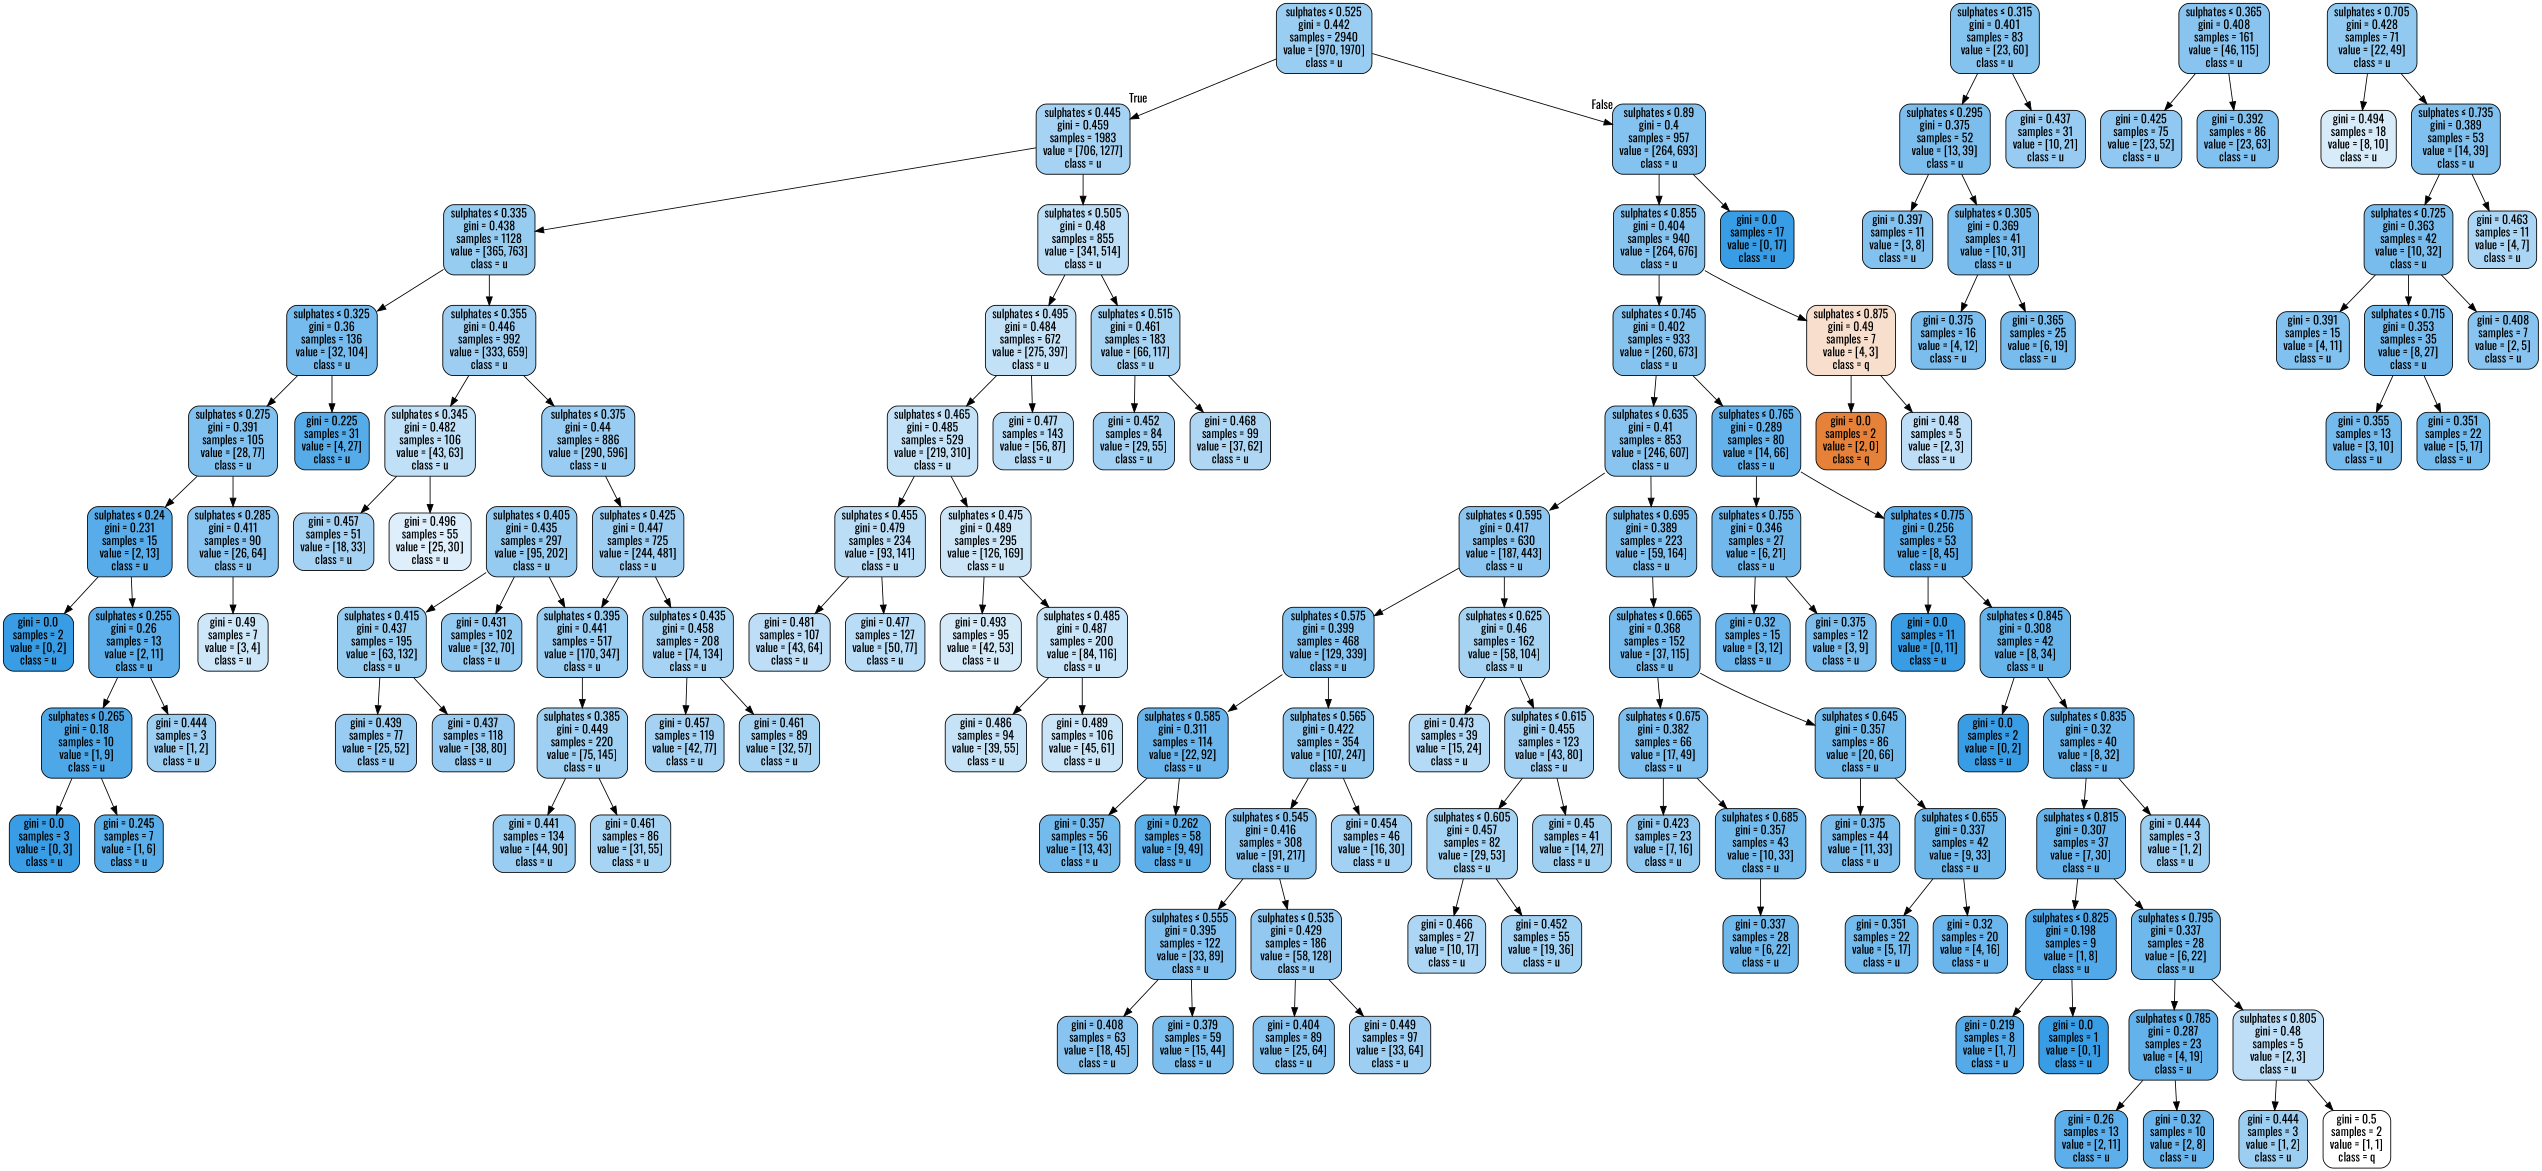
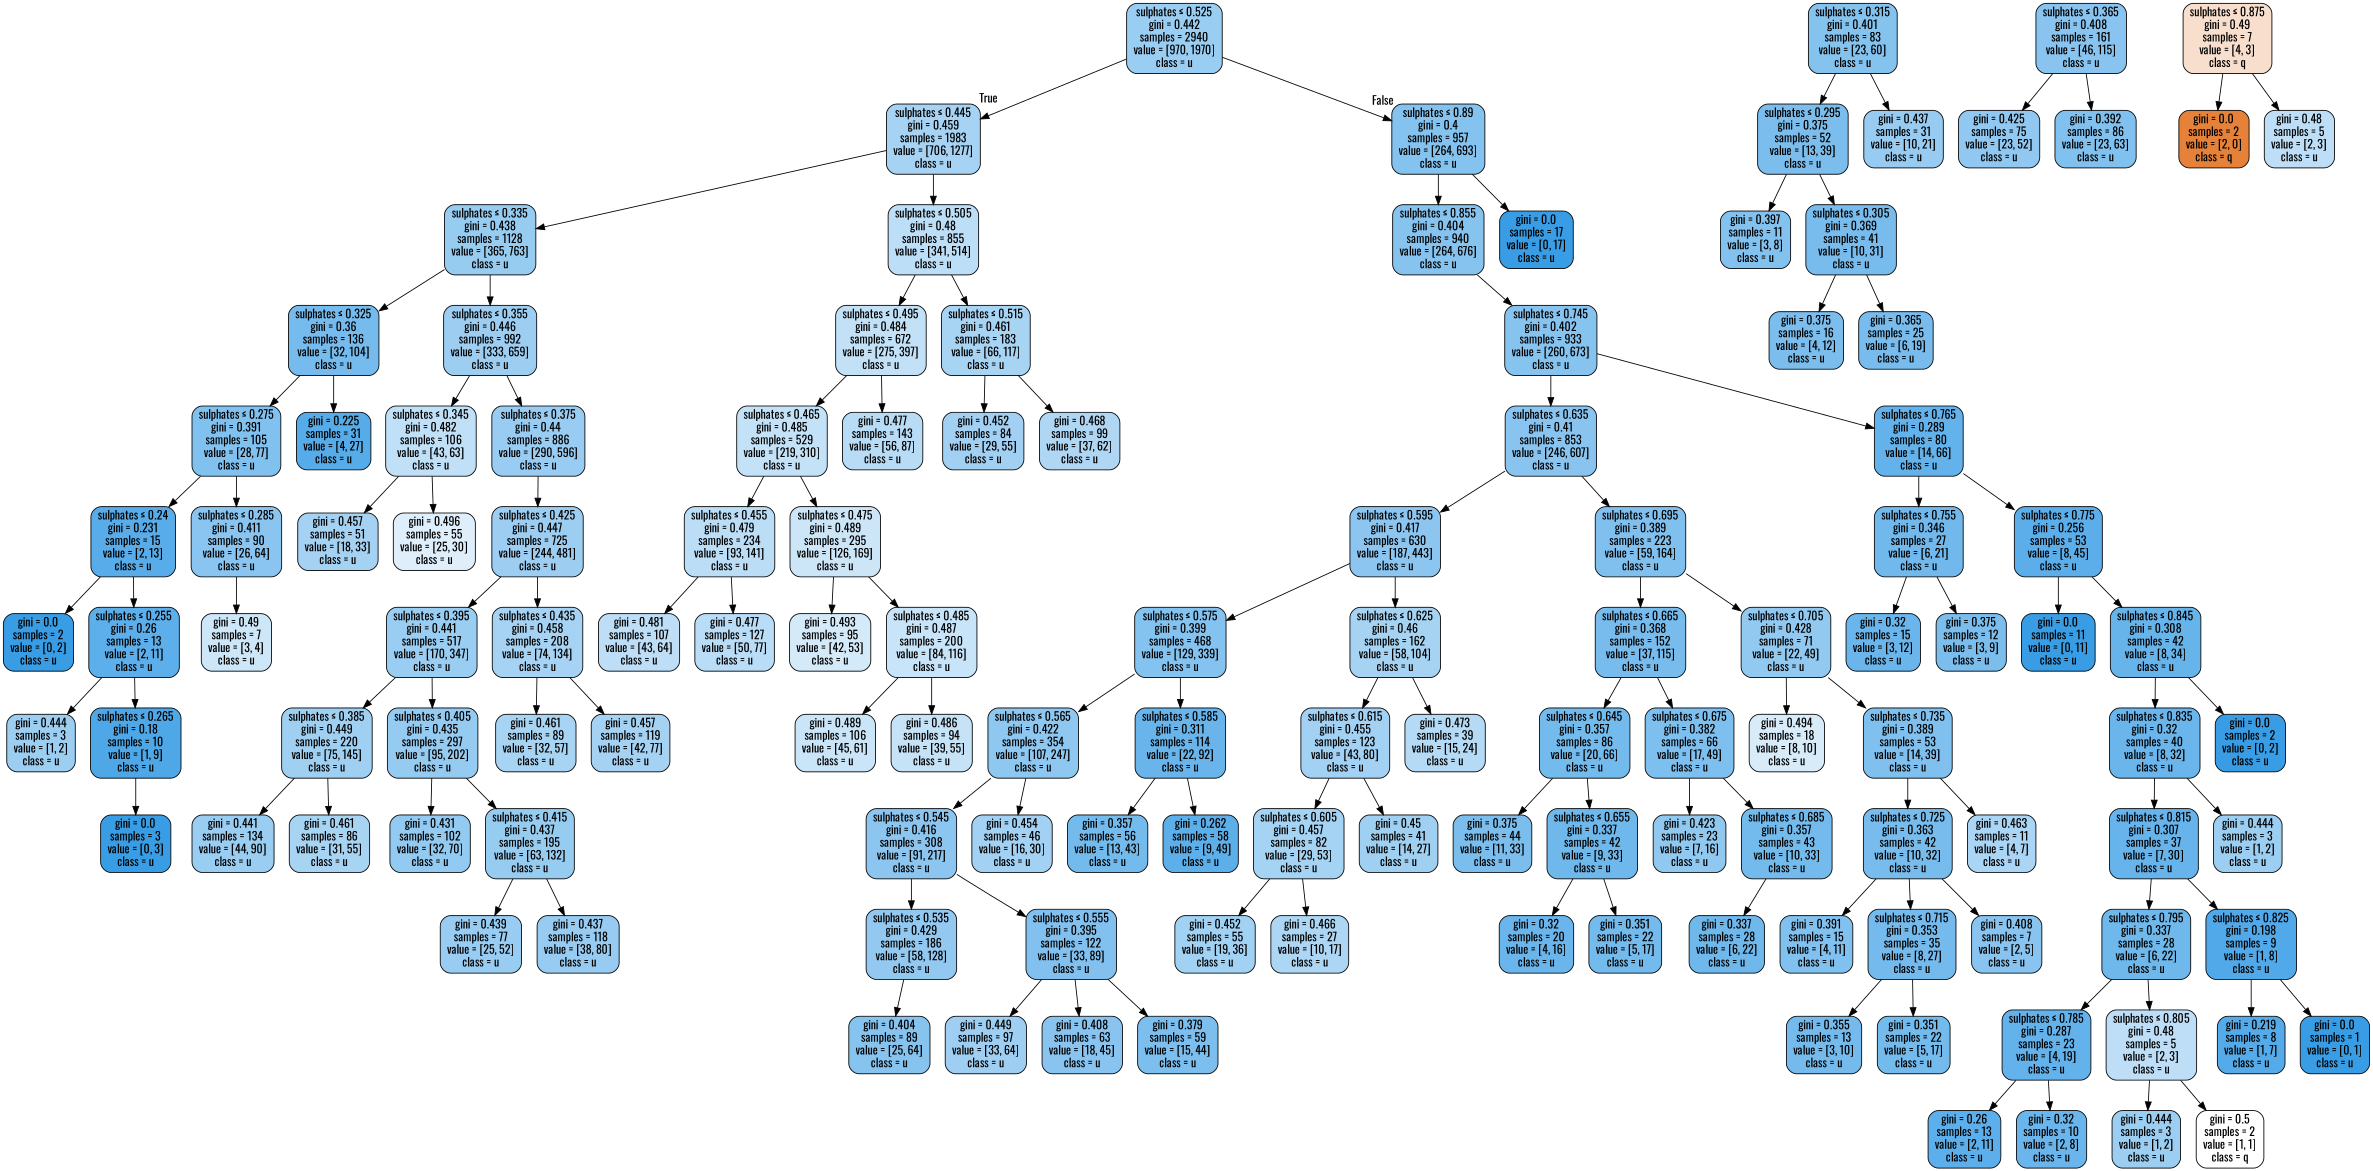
(1751, 295) -> none
(555, 588) -> (432, 688)
none -> (1710, 590)
(129, 844) -> none
(1343, 995) -> (1029, 995)
